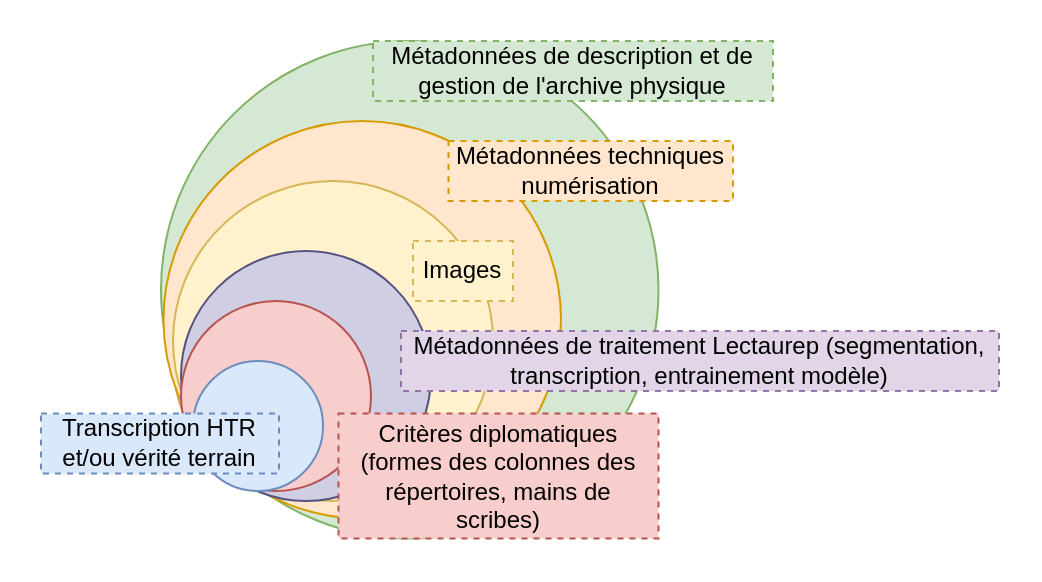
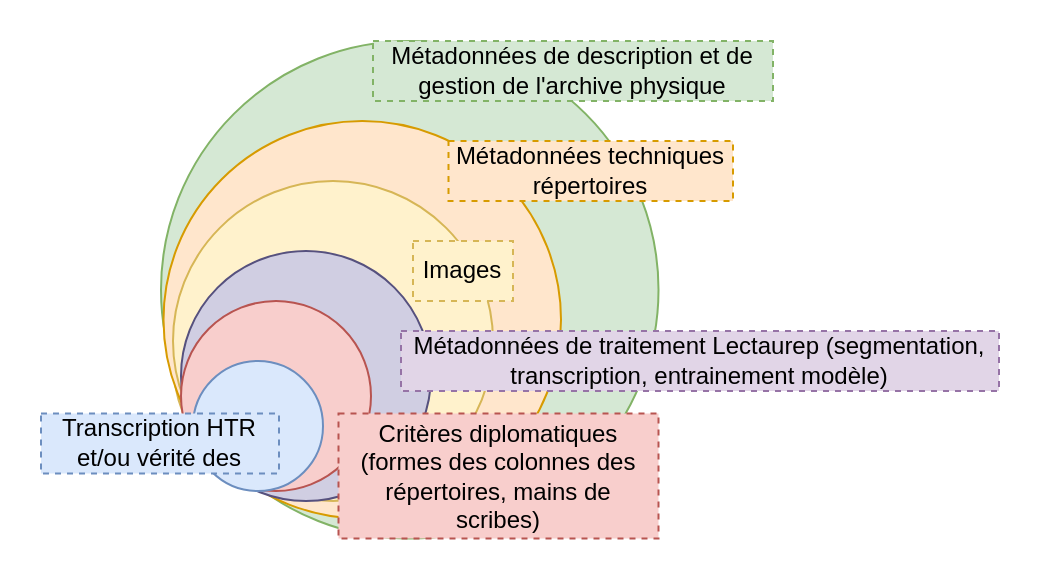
(591, 171) -> (591, 171)
(160, 443) -> (160, 443)
